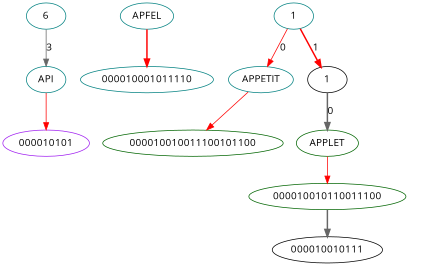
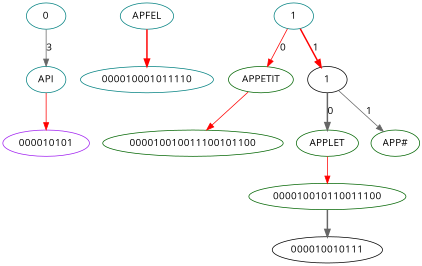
(46, 16) -> (46, 16)
(261, 80) -> (261, 80)
none -> (395, 143)
